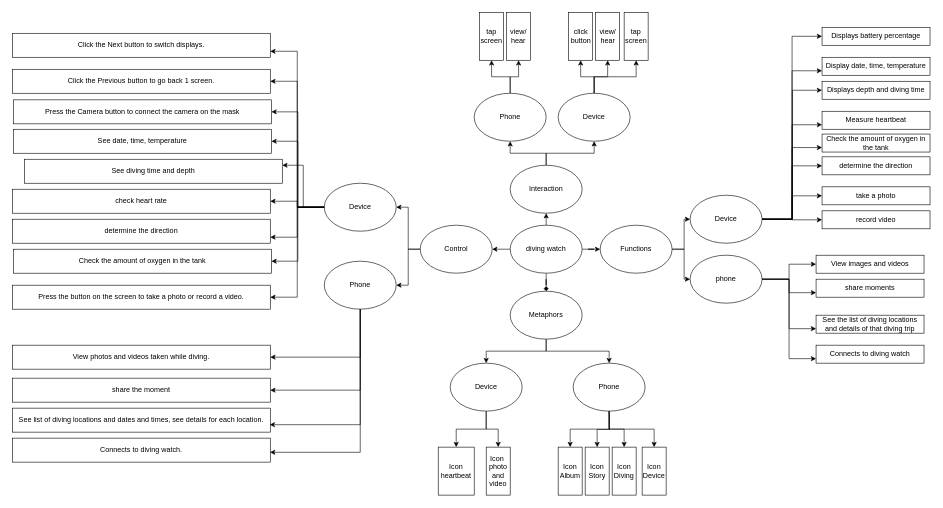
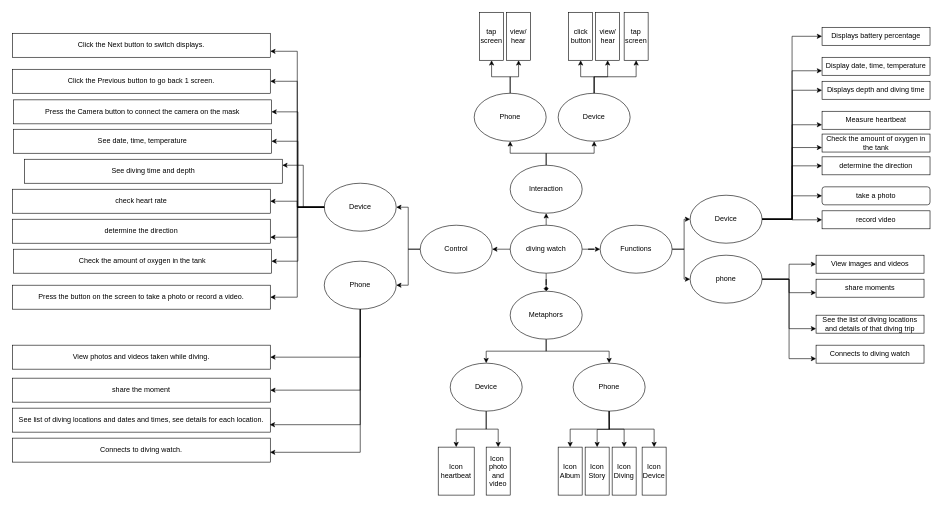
(876, 196) -> (876, 196)
